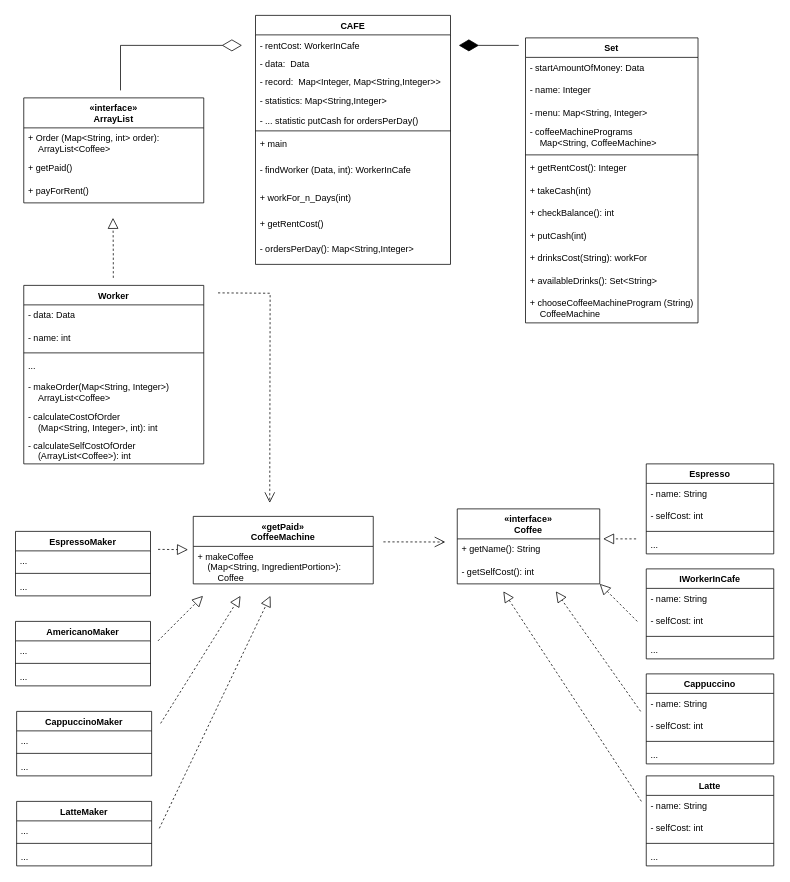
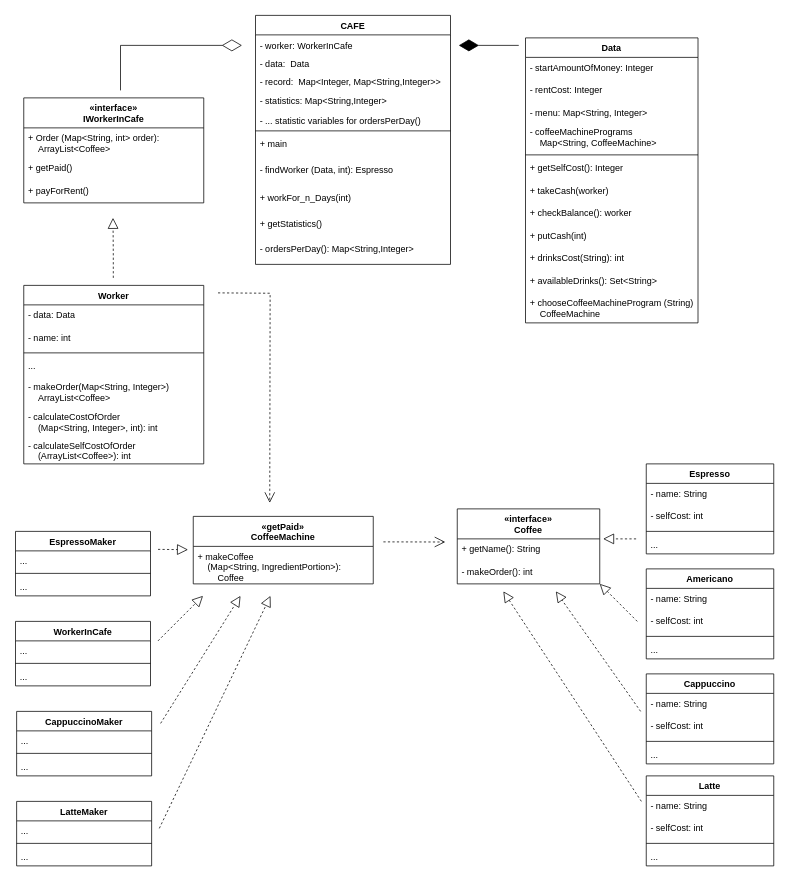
(316, 46) -> (311, 46)
(611, 48) -> (611, 48)
(592, 68) -> (599, 68)
(565, 90) -> (575, 90)
(113, 108) -> (113, 108)
(354, 121) -> (356, 121)
(588, 168) -> (586, 168)
(346, 170) -> (336, 170)
(565, 191) -> (574, 191)
(578, 213) -> (586, 213)
(297, 224) -> (300, 224)
(598, 258) -> (587, 258)
(506, 572) -> (502, 572)
(710, 579) -> (710, 579)
(83, 632) -> (83, 632)
